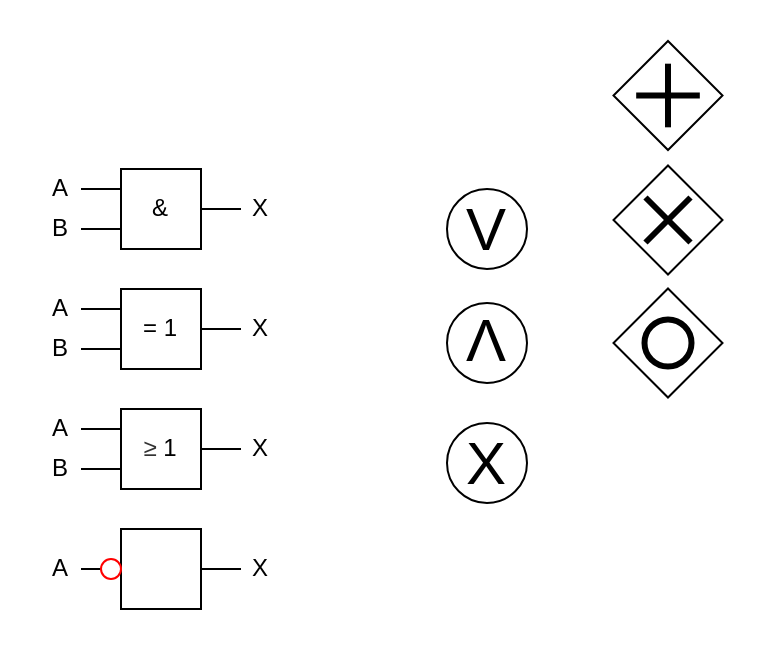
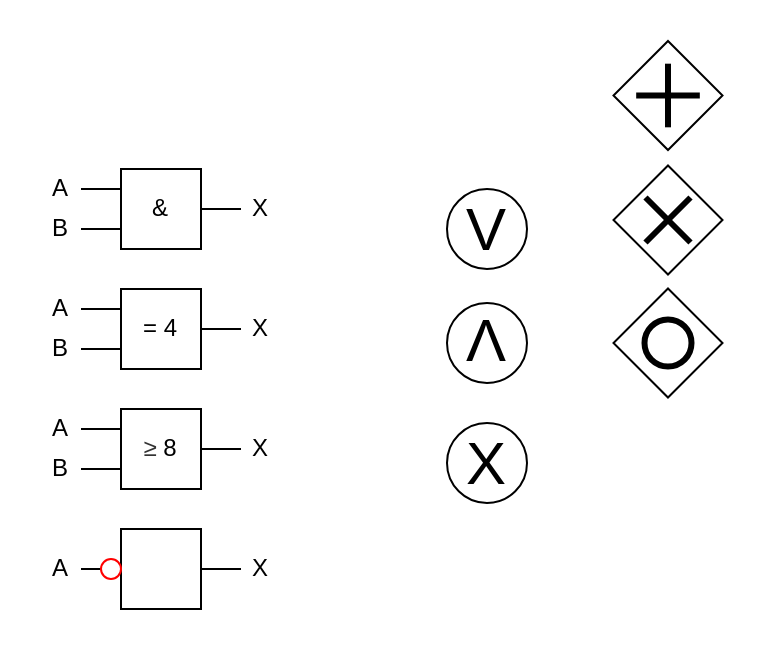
(161, 329) -> (161, 329)
(161, 449) -> (161, 449)
